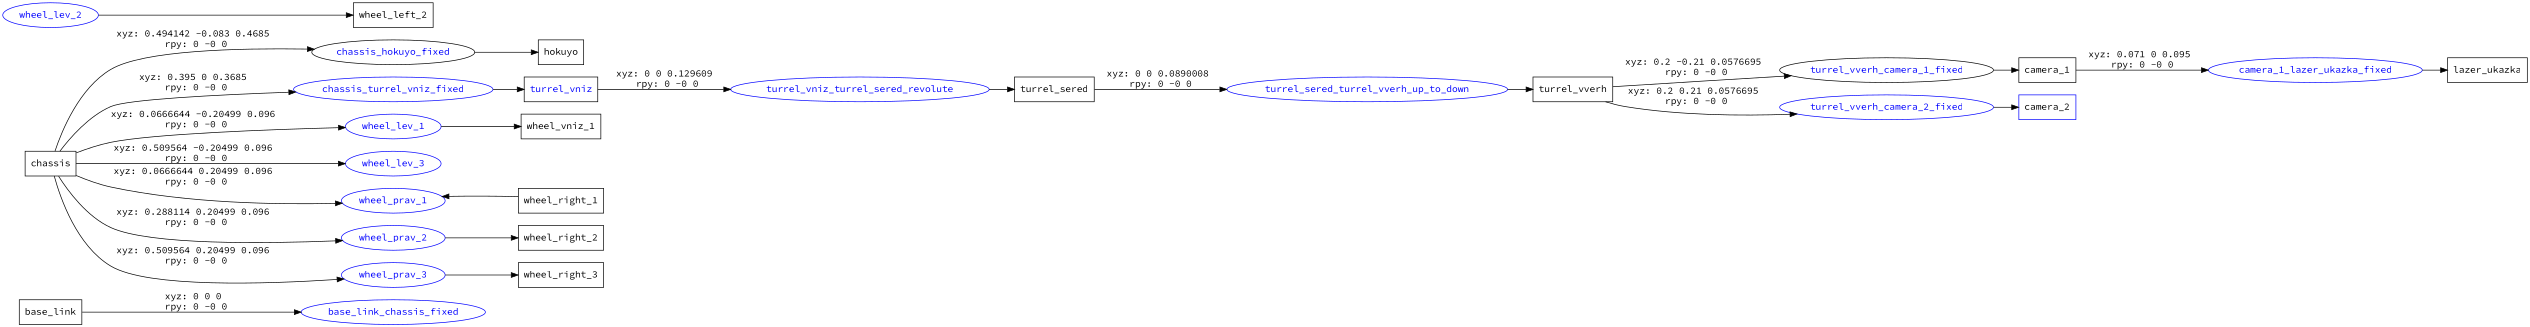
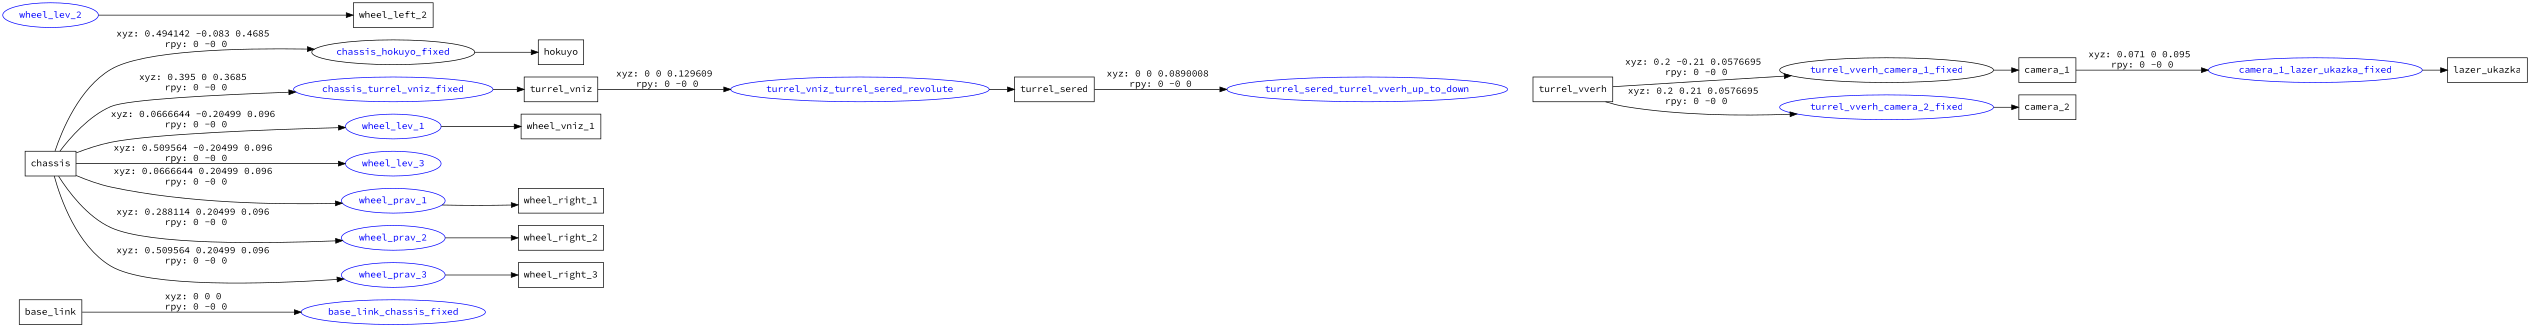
(561, 89) -> (561, 89)
(1517, 89) -> none
(2047, 107) -> (2047, 107)
(484, 196) -> (477, 205)
